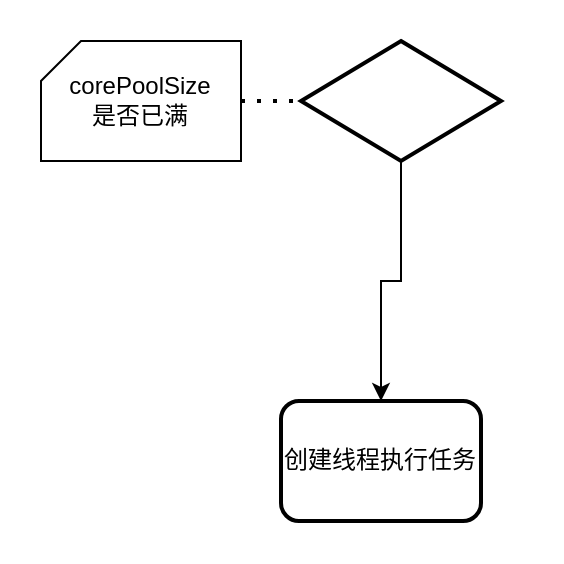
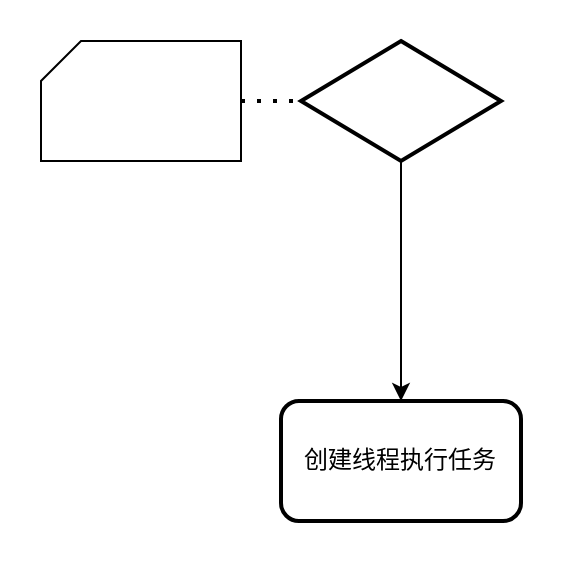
(141, 101) -> none
(381, 461) -> (401, 461)
